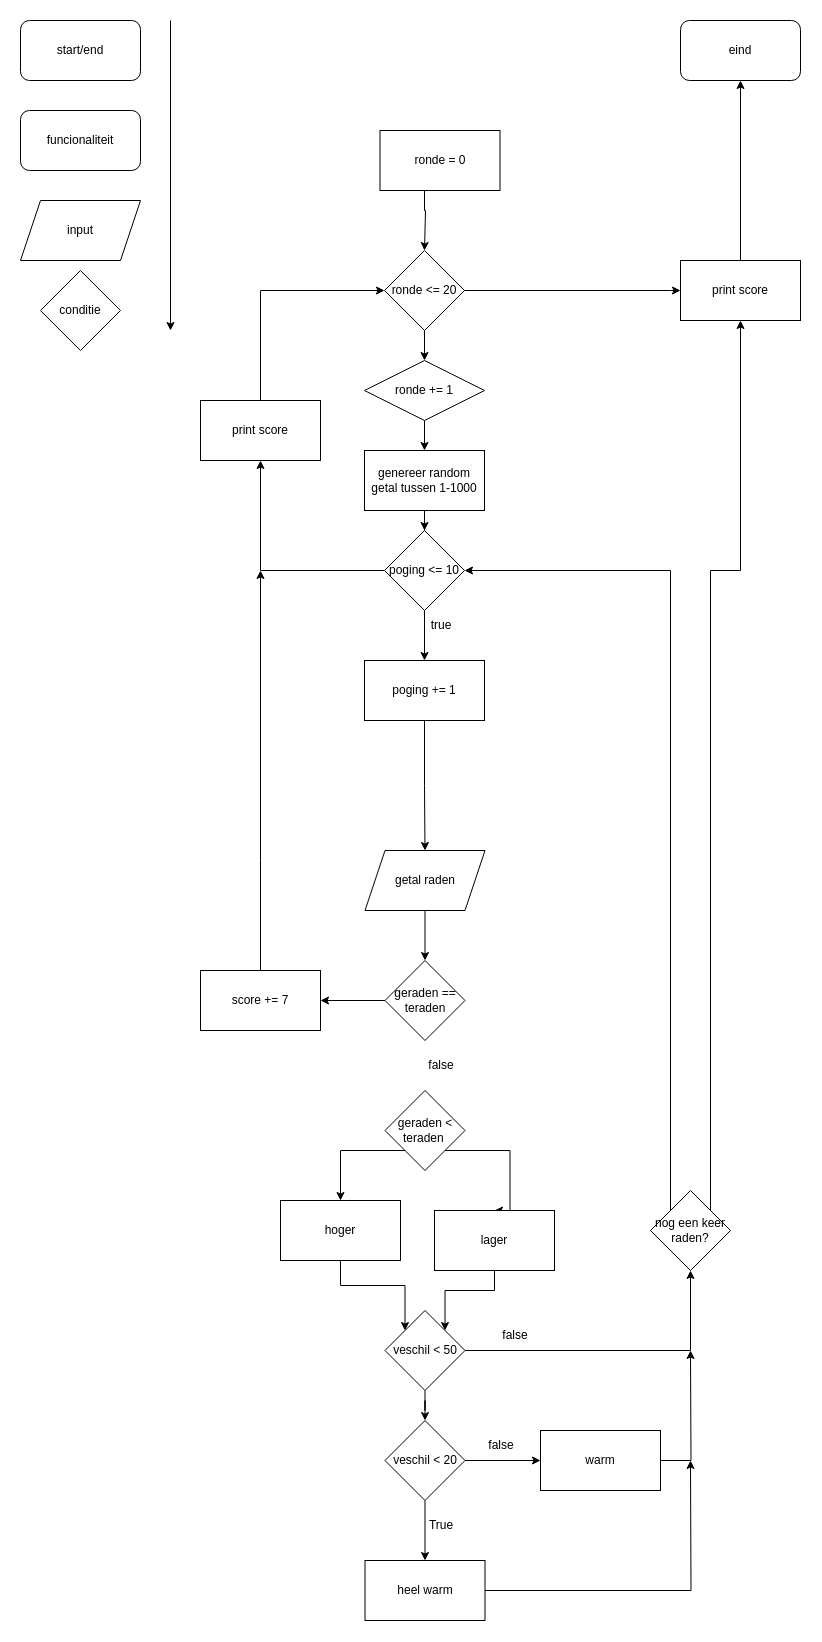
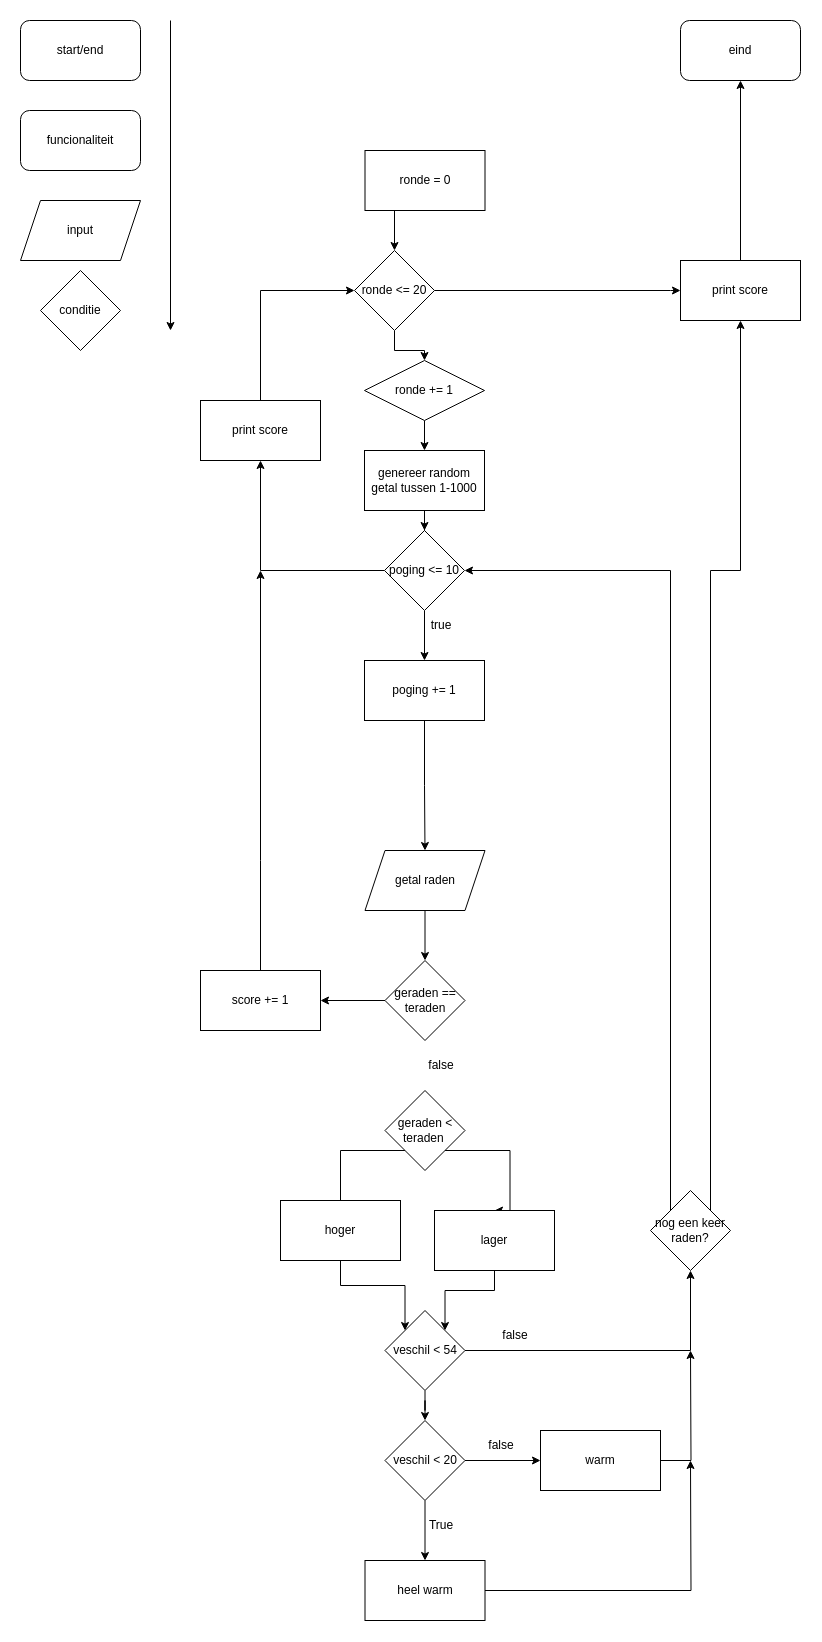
(440, 161) -> (425, 181)
(425, 291) -> (395, 291)
(261, 1001) -> (261, 1001)
(341, 1192) -> (341, 1195)
(426, 1351) -> (426, 1351)
